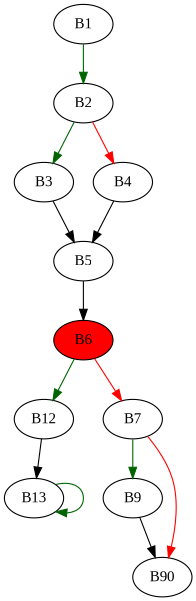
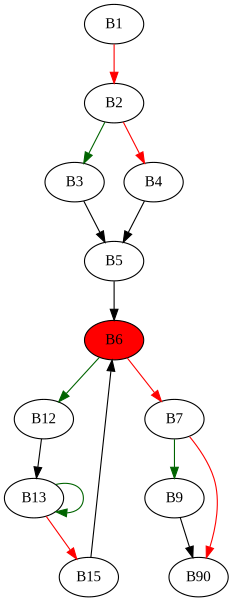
(83, 58) -> (114, 58)
none -> (89, 577)
